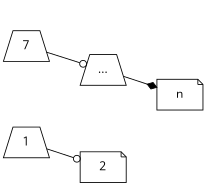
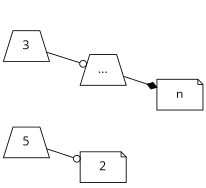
(26, 46) -> (26, 46)
(26, 142) -> (26, 142)
